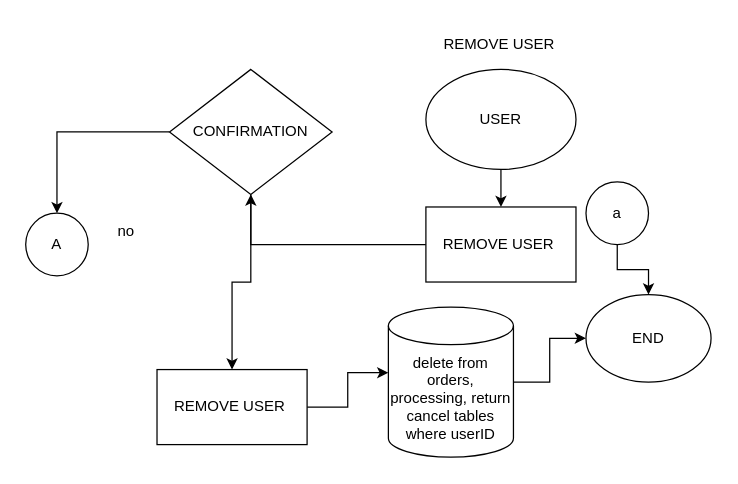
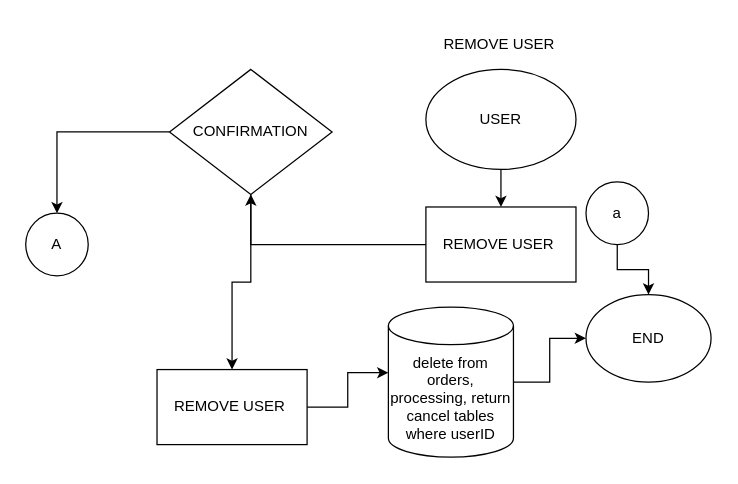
(126, 232) -> none
